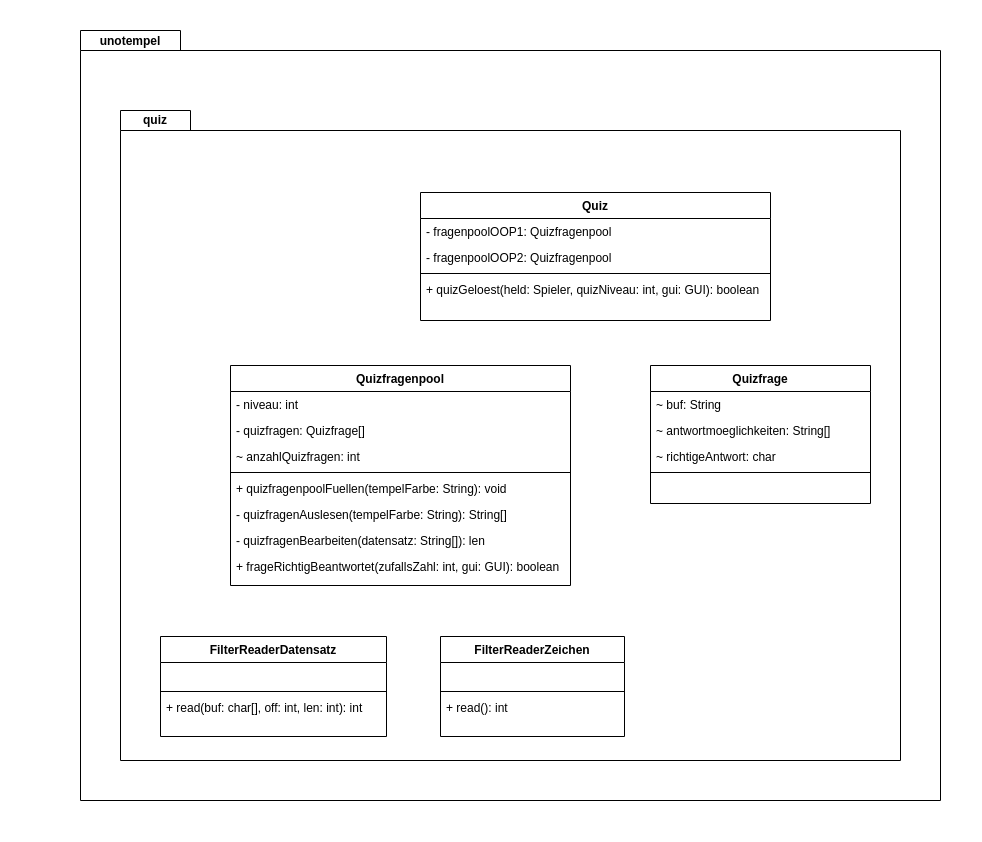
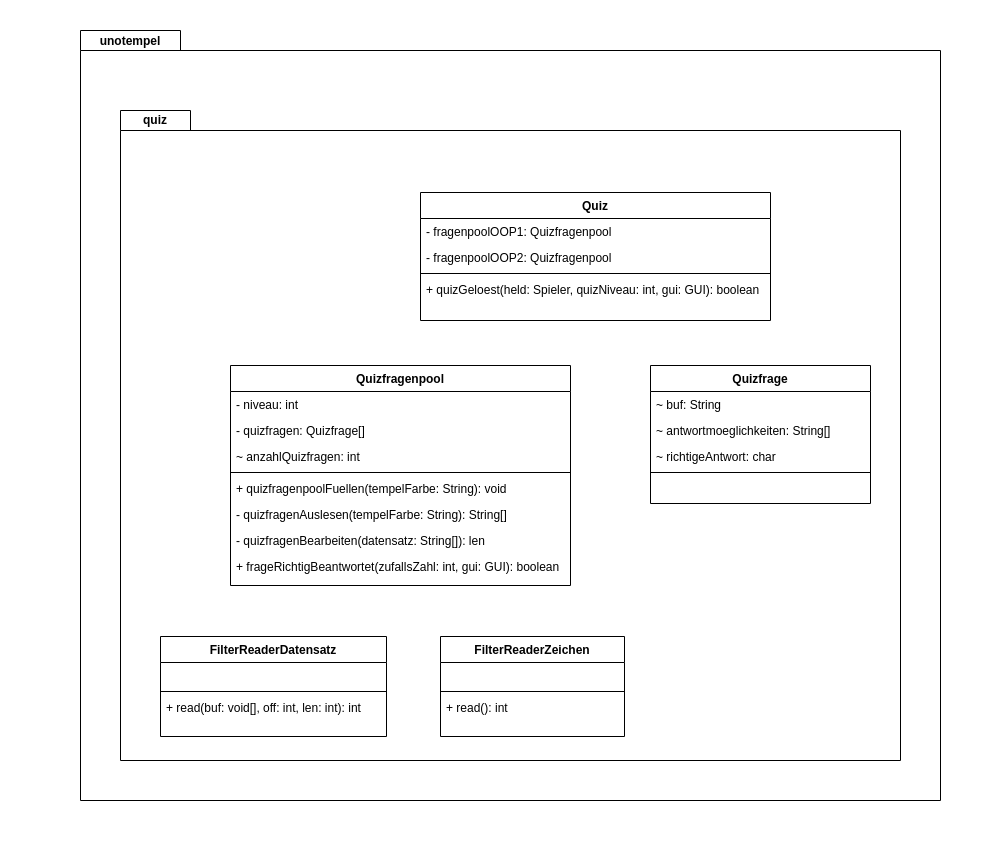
(287, 708) -> (286, 708)
